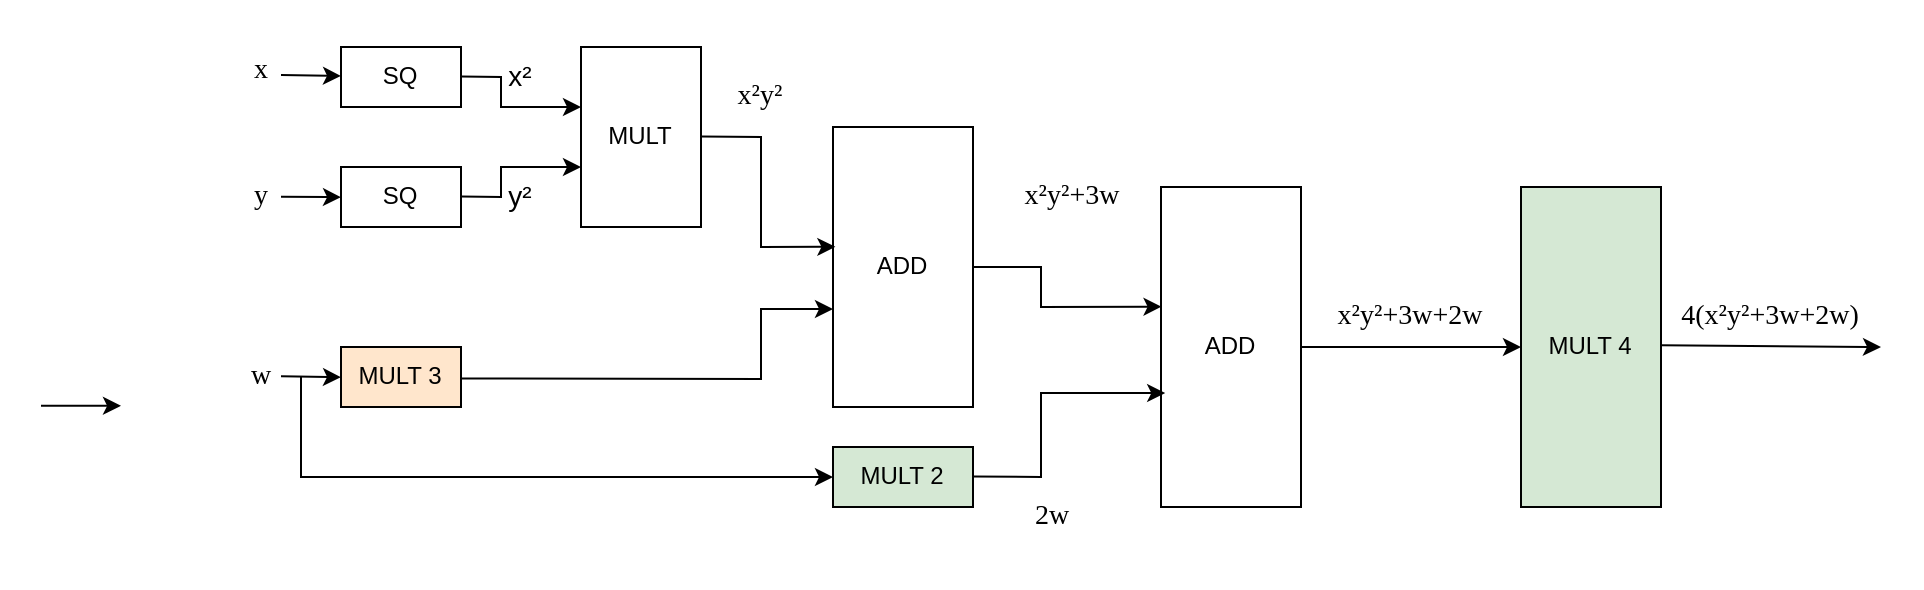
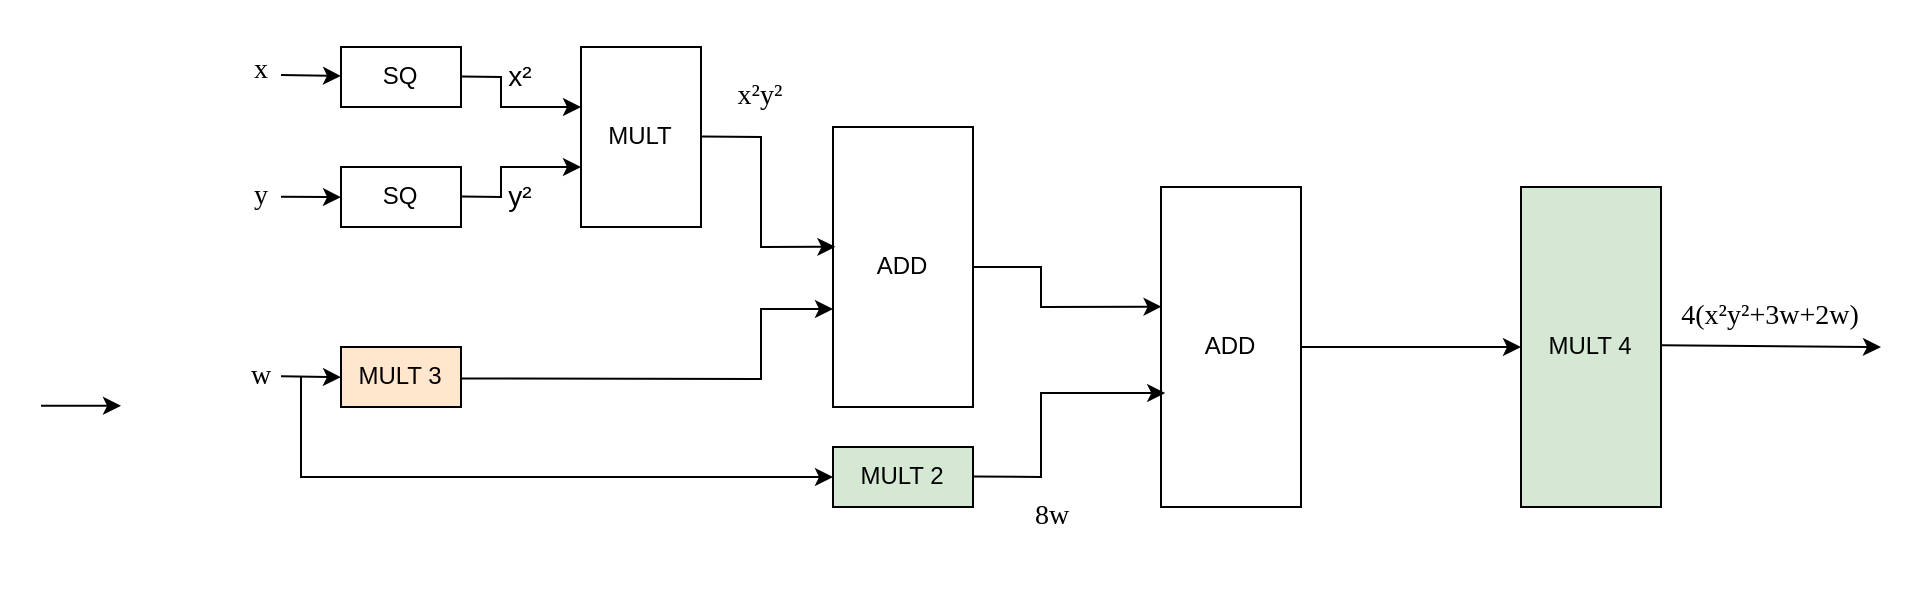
(1073, 197) -> none
(1411, 317) -> none
(1053, 517) -> (1053, 517)
